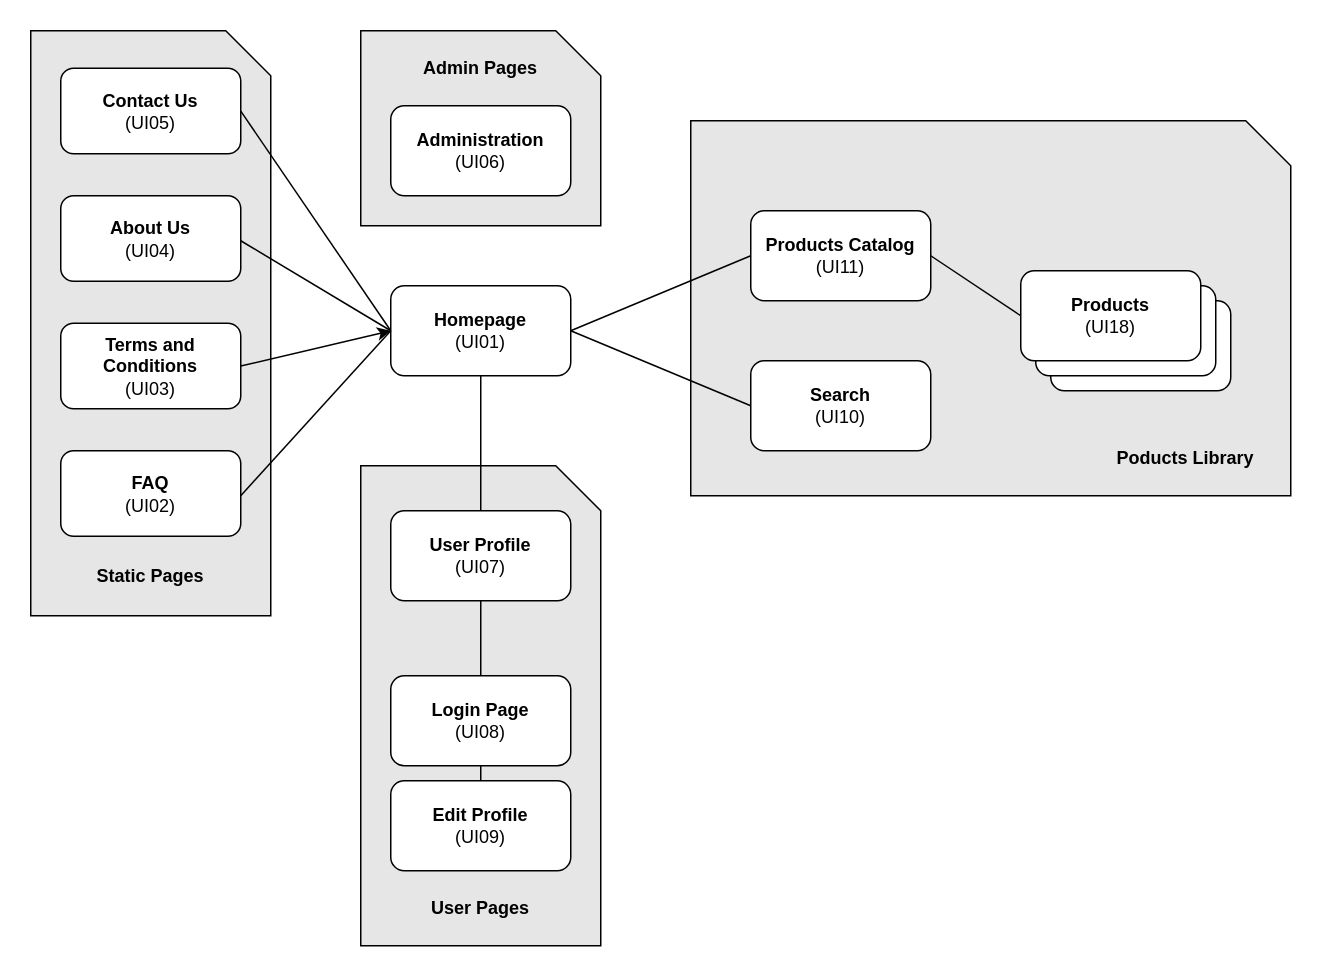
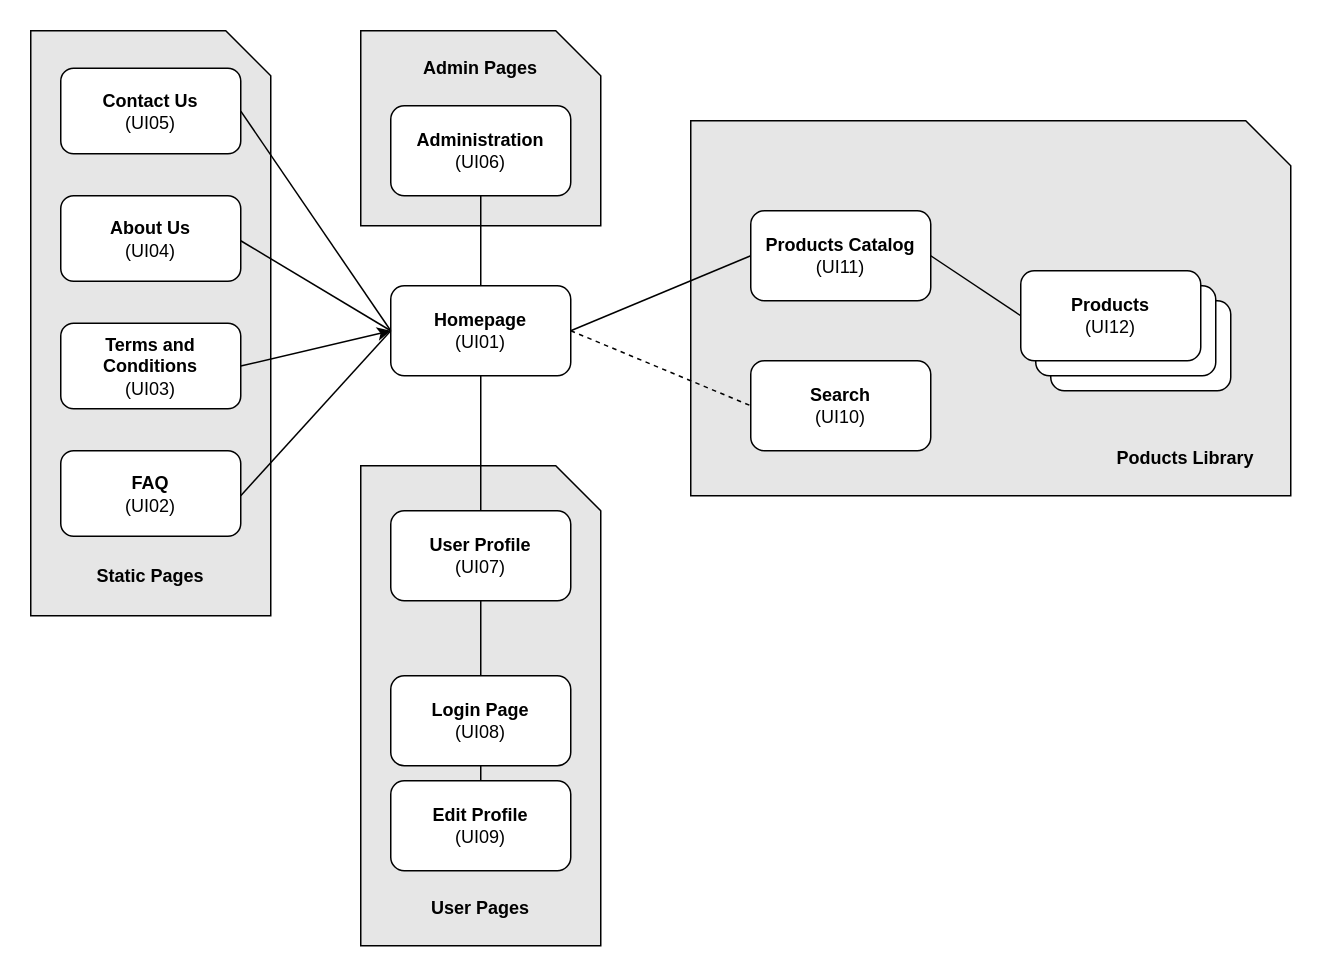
none -> (481, 241)
(1111, 316) -> (1111, 316)
(661, 368) -> (661, 368)
